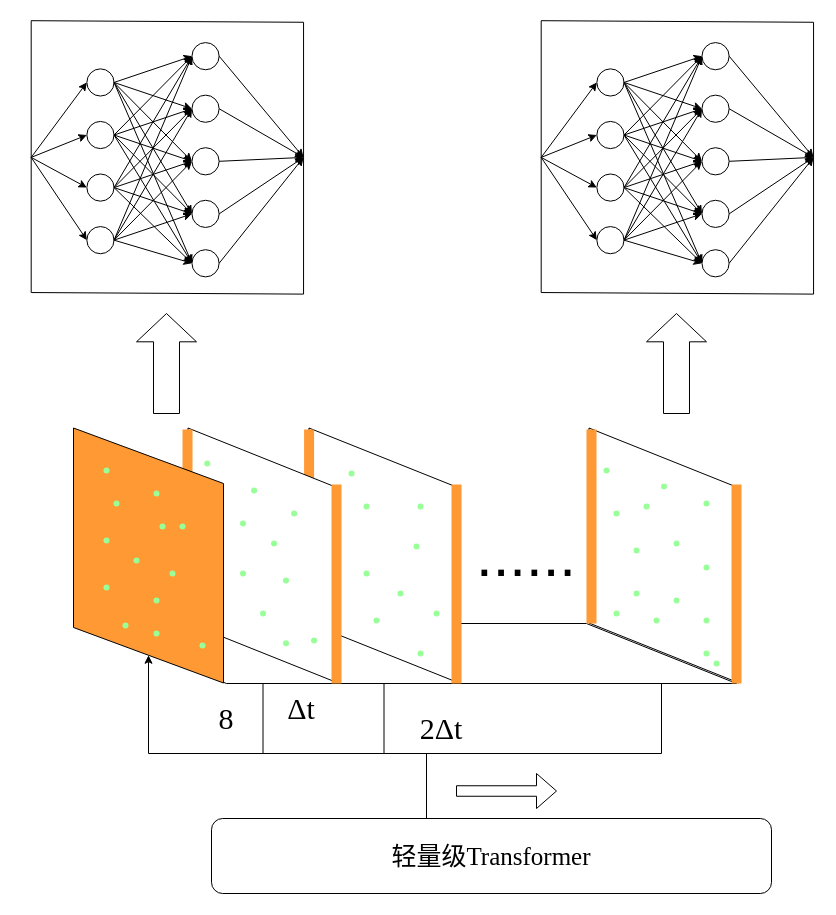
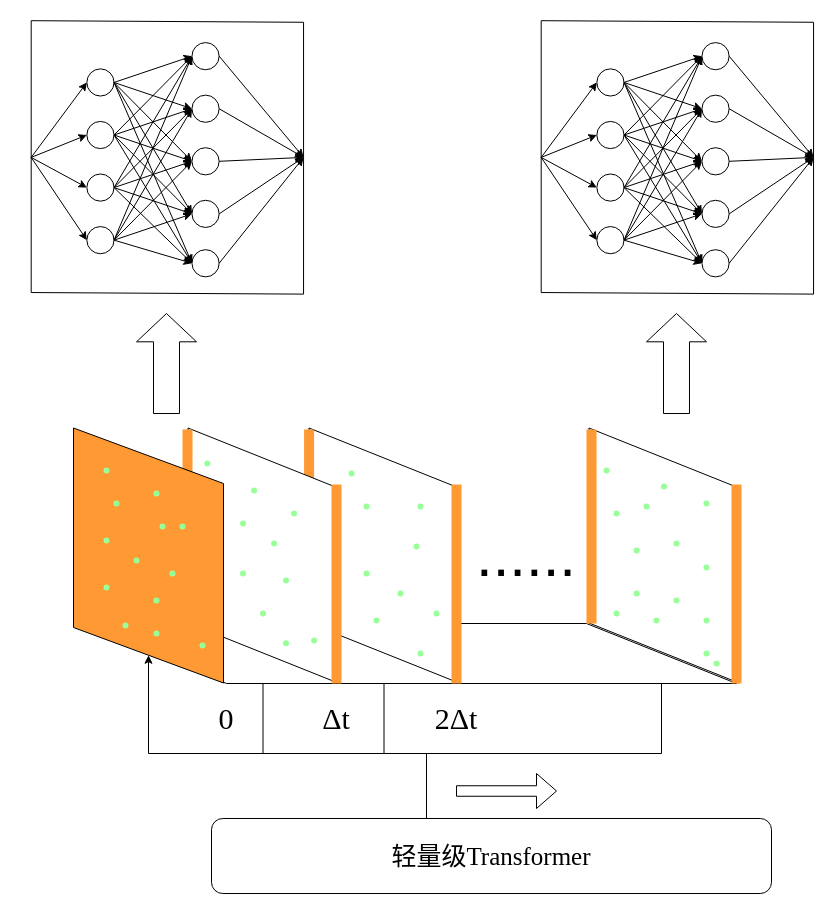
(302, 709) -> (337, 719)
(227, 719) -> (227, 719)
(442, 729) -> (457, 719)
